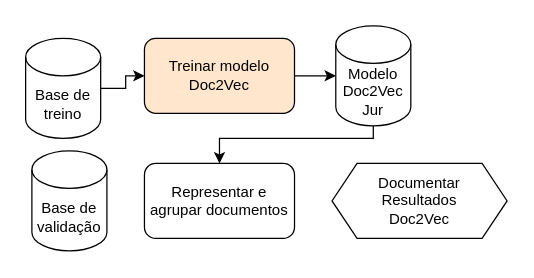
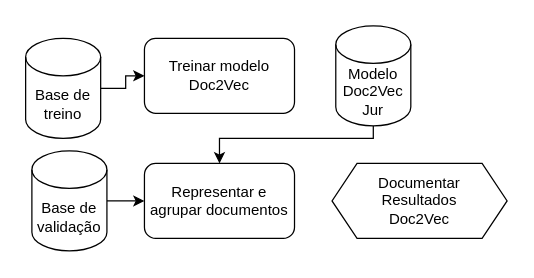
(219, 76) -> (219, 76)
(319, 76) -> none
none -> (130, 201)
